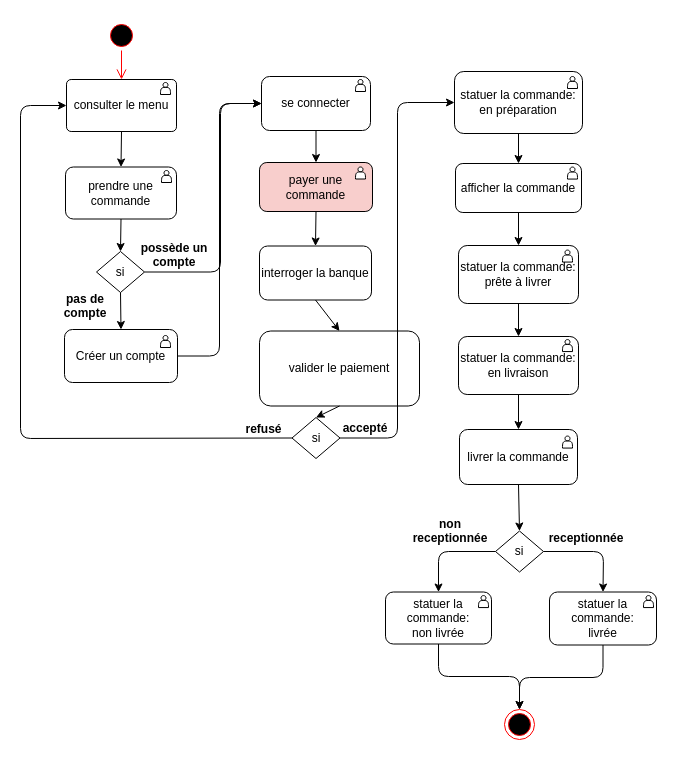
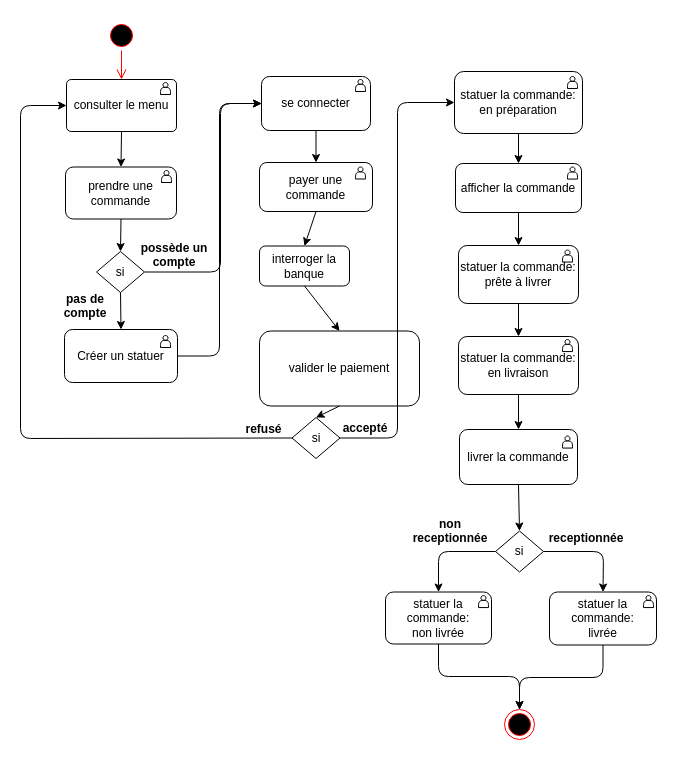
(316, 187) -> (316, 187)
(316, 273) -> (305, 266)
(121, 357) -> (121, 357)
